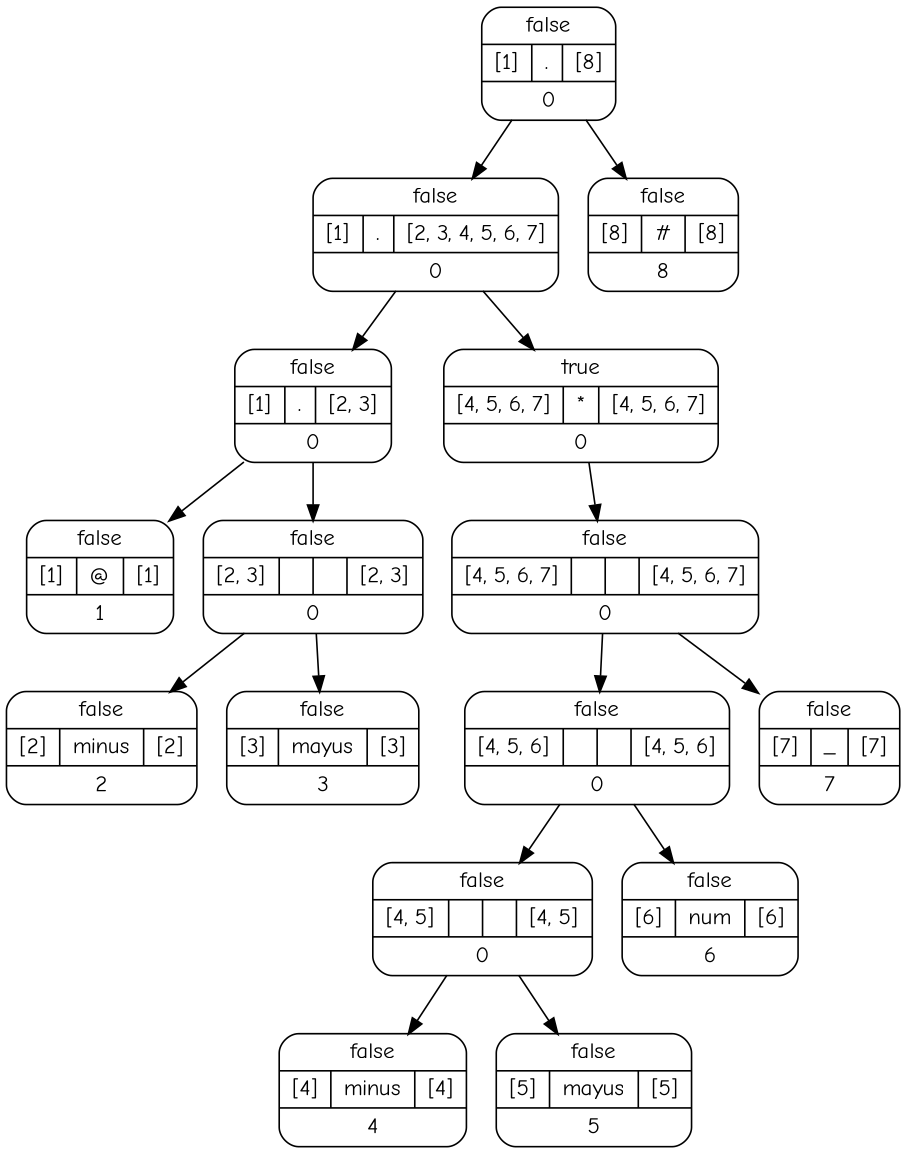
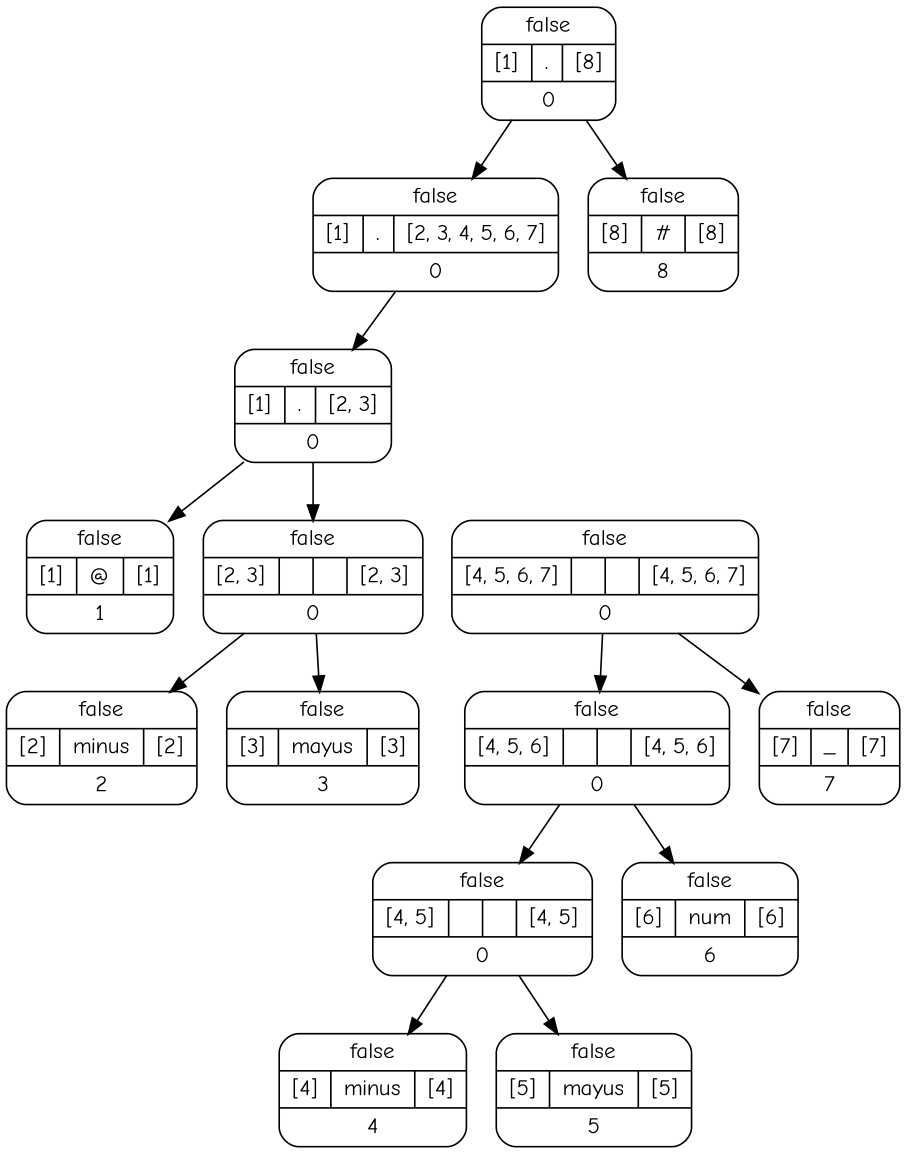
(581, 406) -> none
